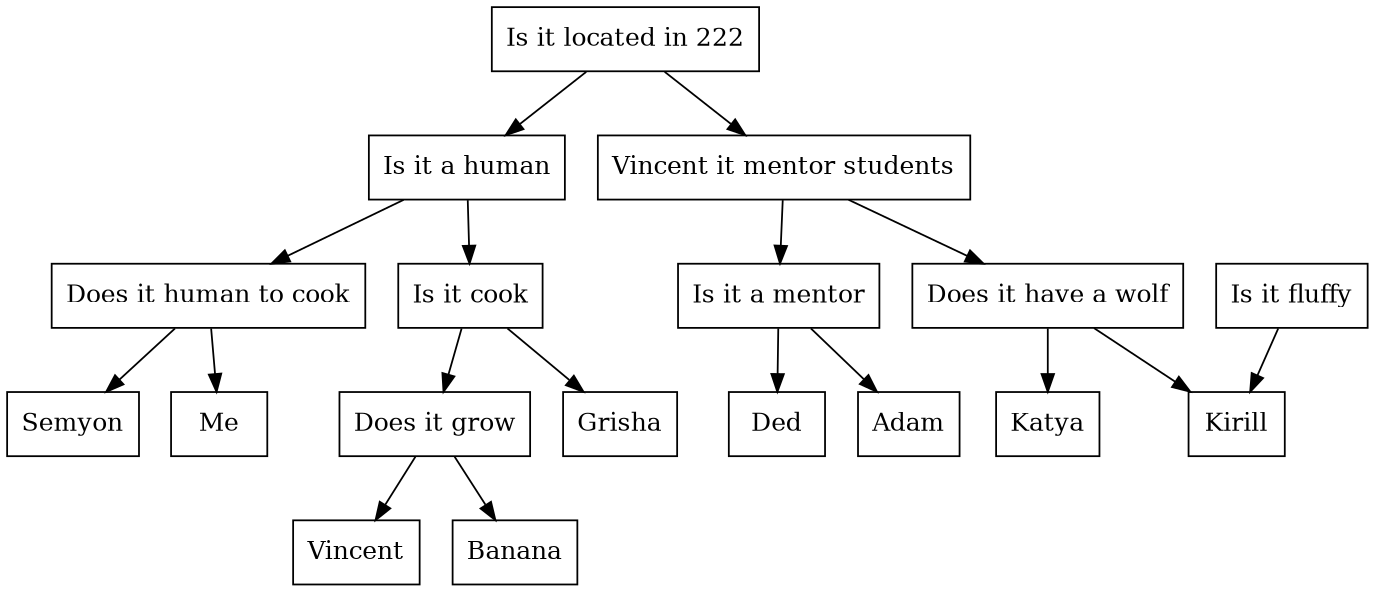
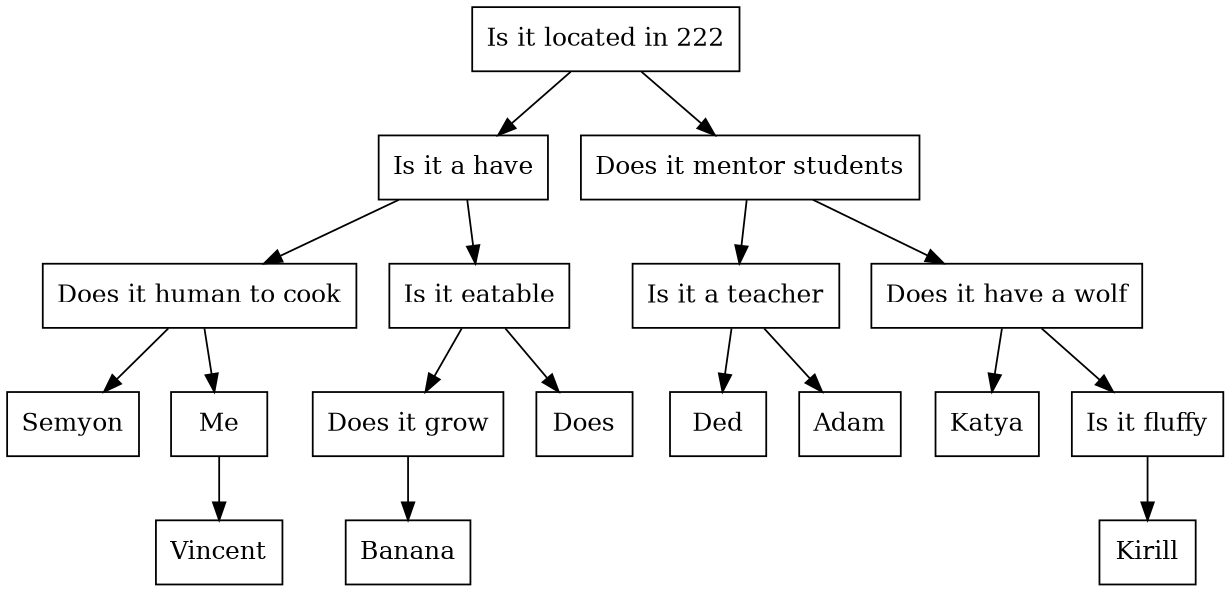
(467, 168) -> (463, 168)
(784, 168) -> (750, 168)
(470, 296) -> (479, 296)
(779, 296) -> (736, 296)
(1135, 355) -> (1071, 354)
(620, 424) -> (584, 424)
(400, 481) -> (219, 480)
